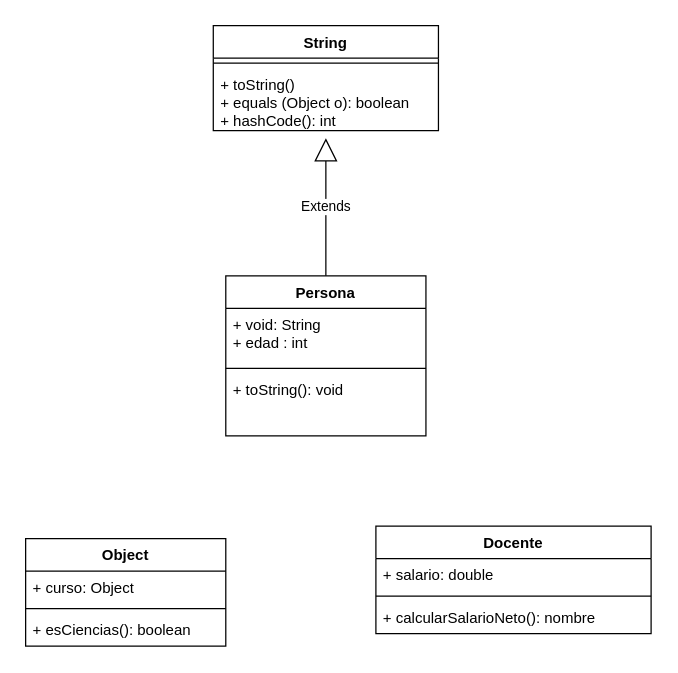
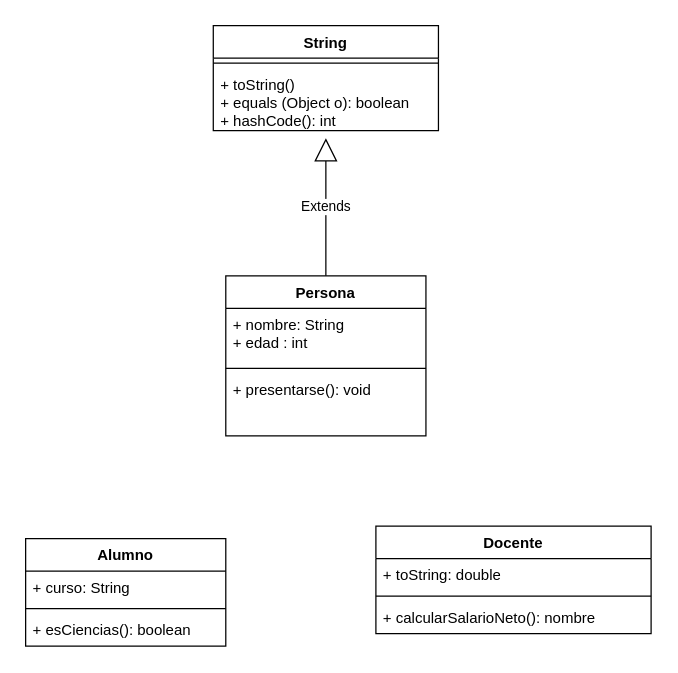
(282, 335) -> (293, 335)
(299, 391) -> (314, 391)
(126, 556) -> (126, 556)
(443, 576) -> (449, 576)
(90, 588) -> (88, 588)
